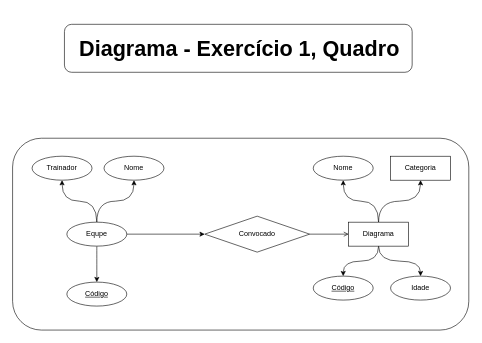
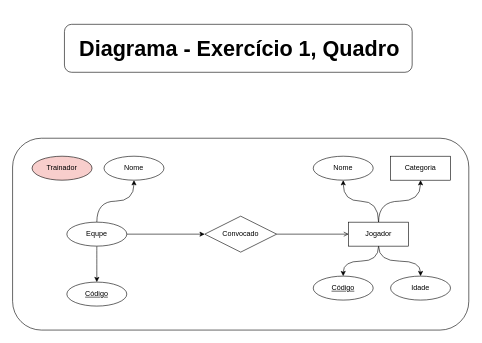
(62, 168) -> (62, 168)
(76, 201) -> none
(257, 234) -> (241, 234)
(379, 234) -> (379, 234)
